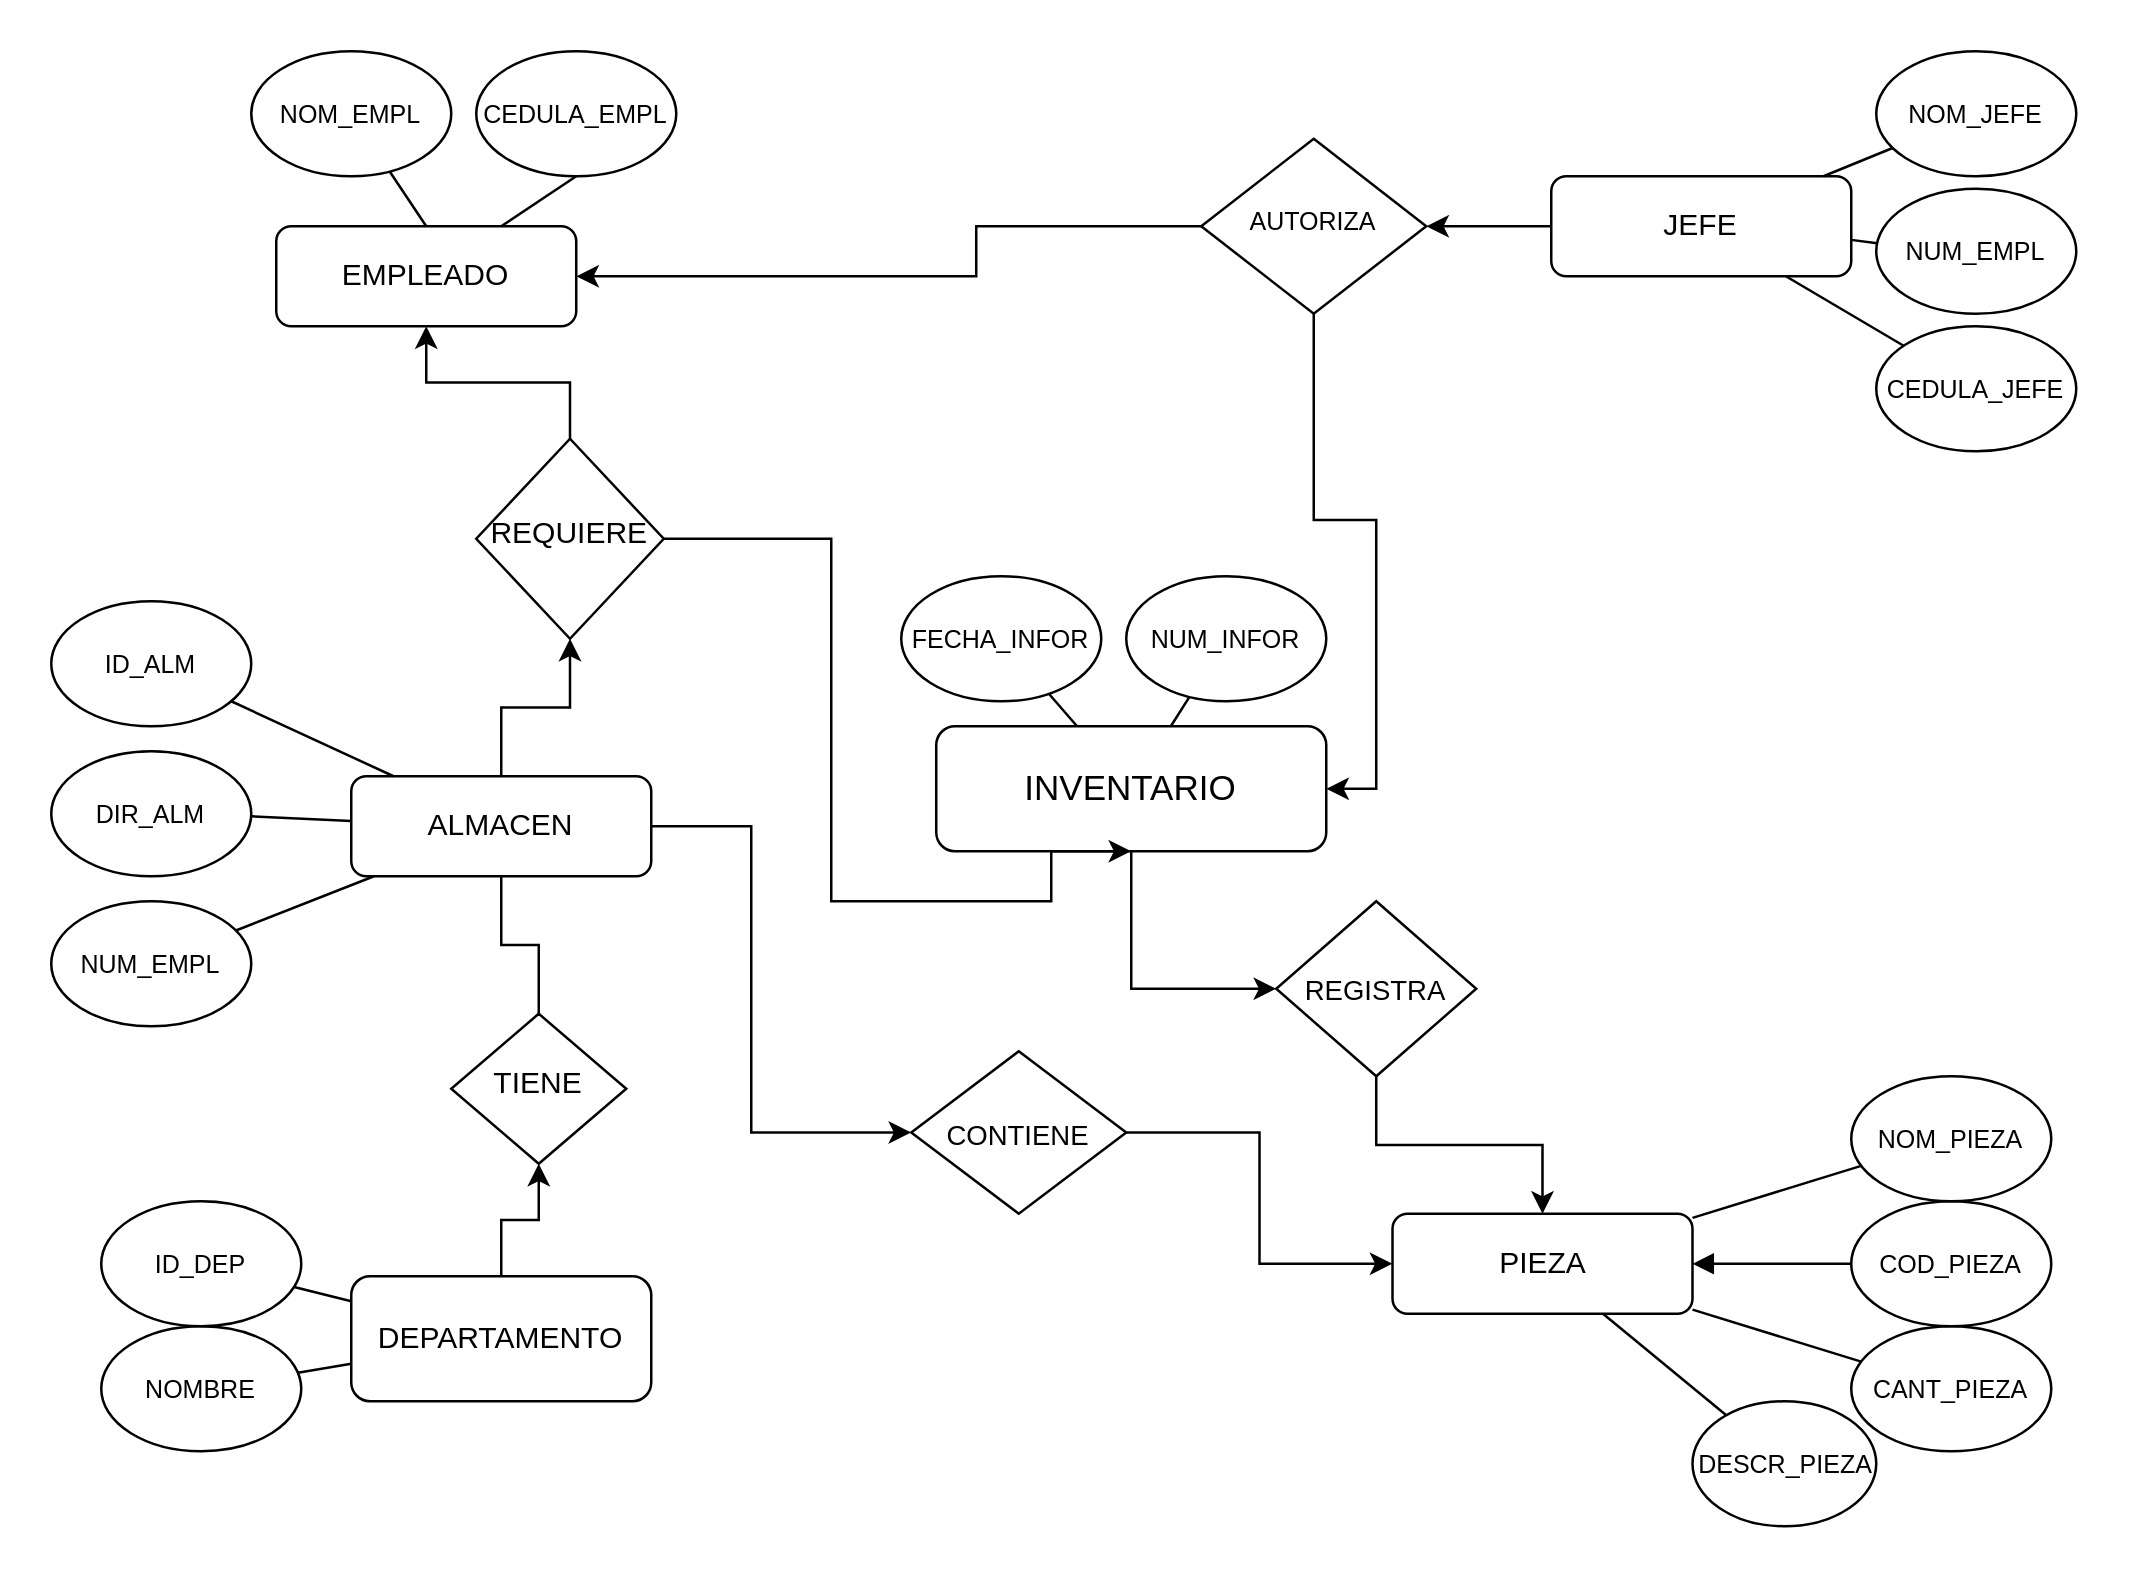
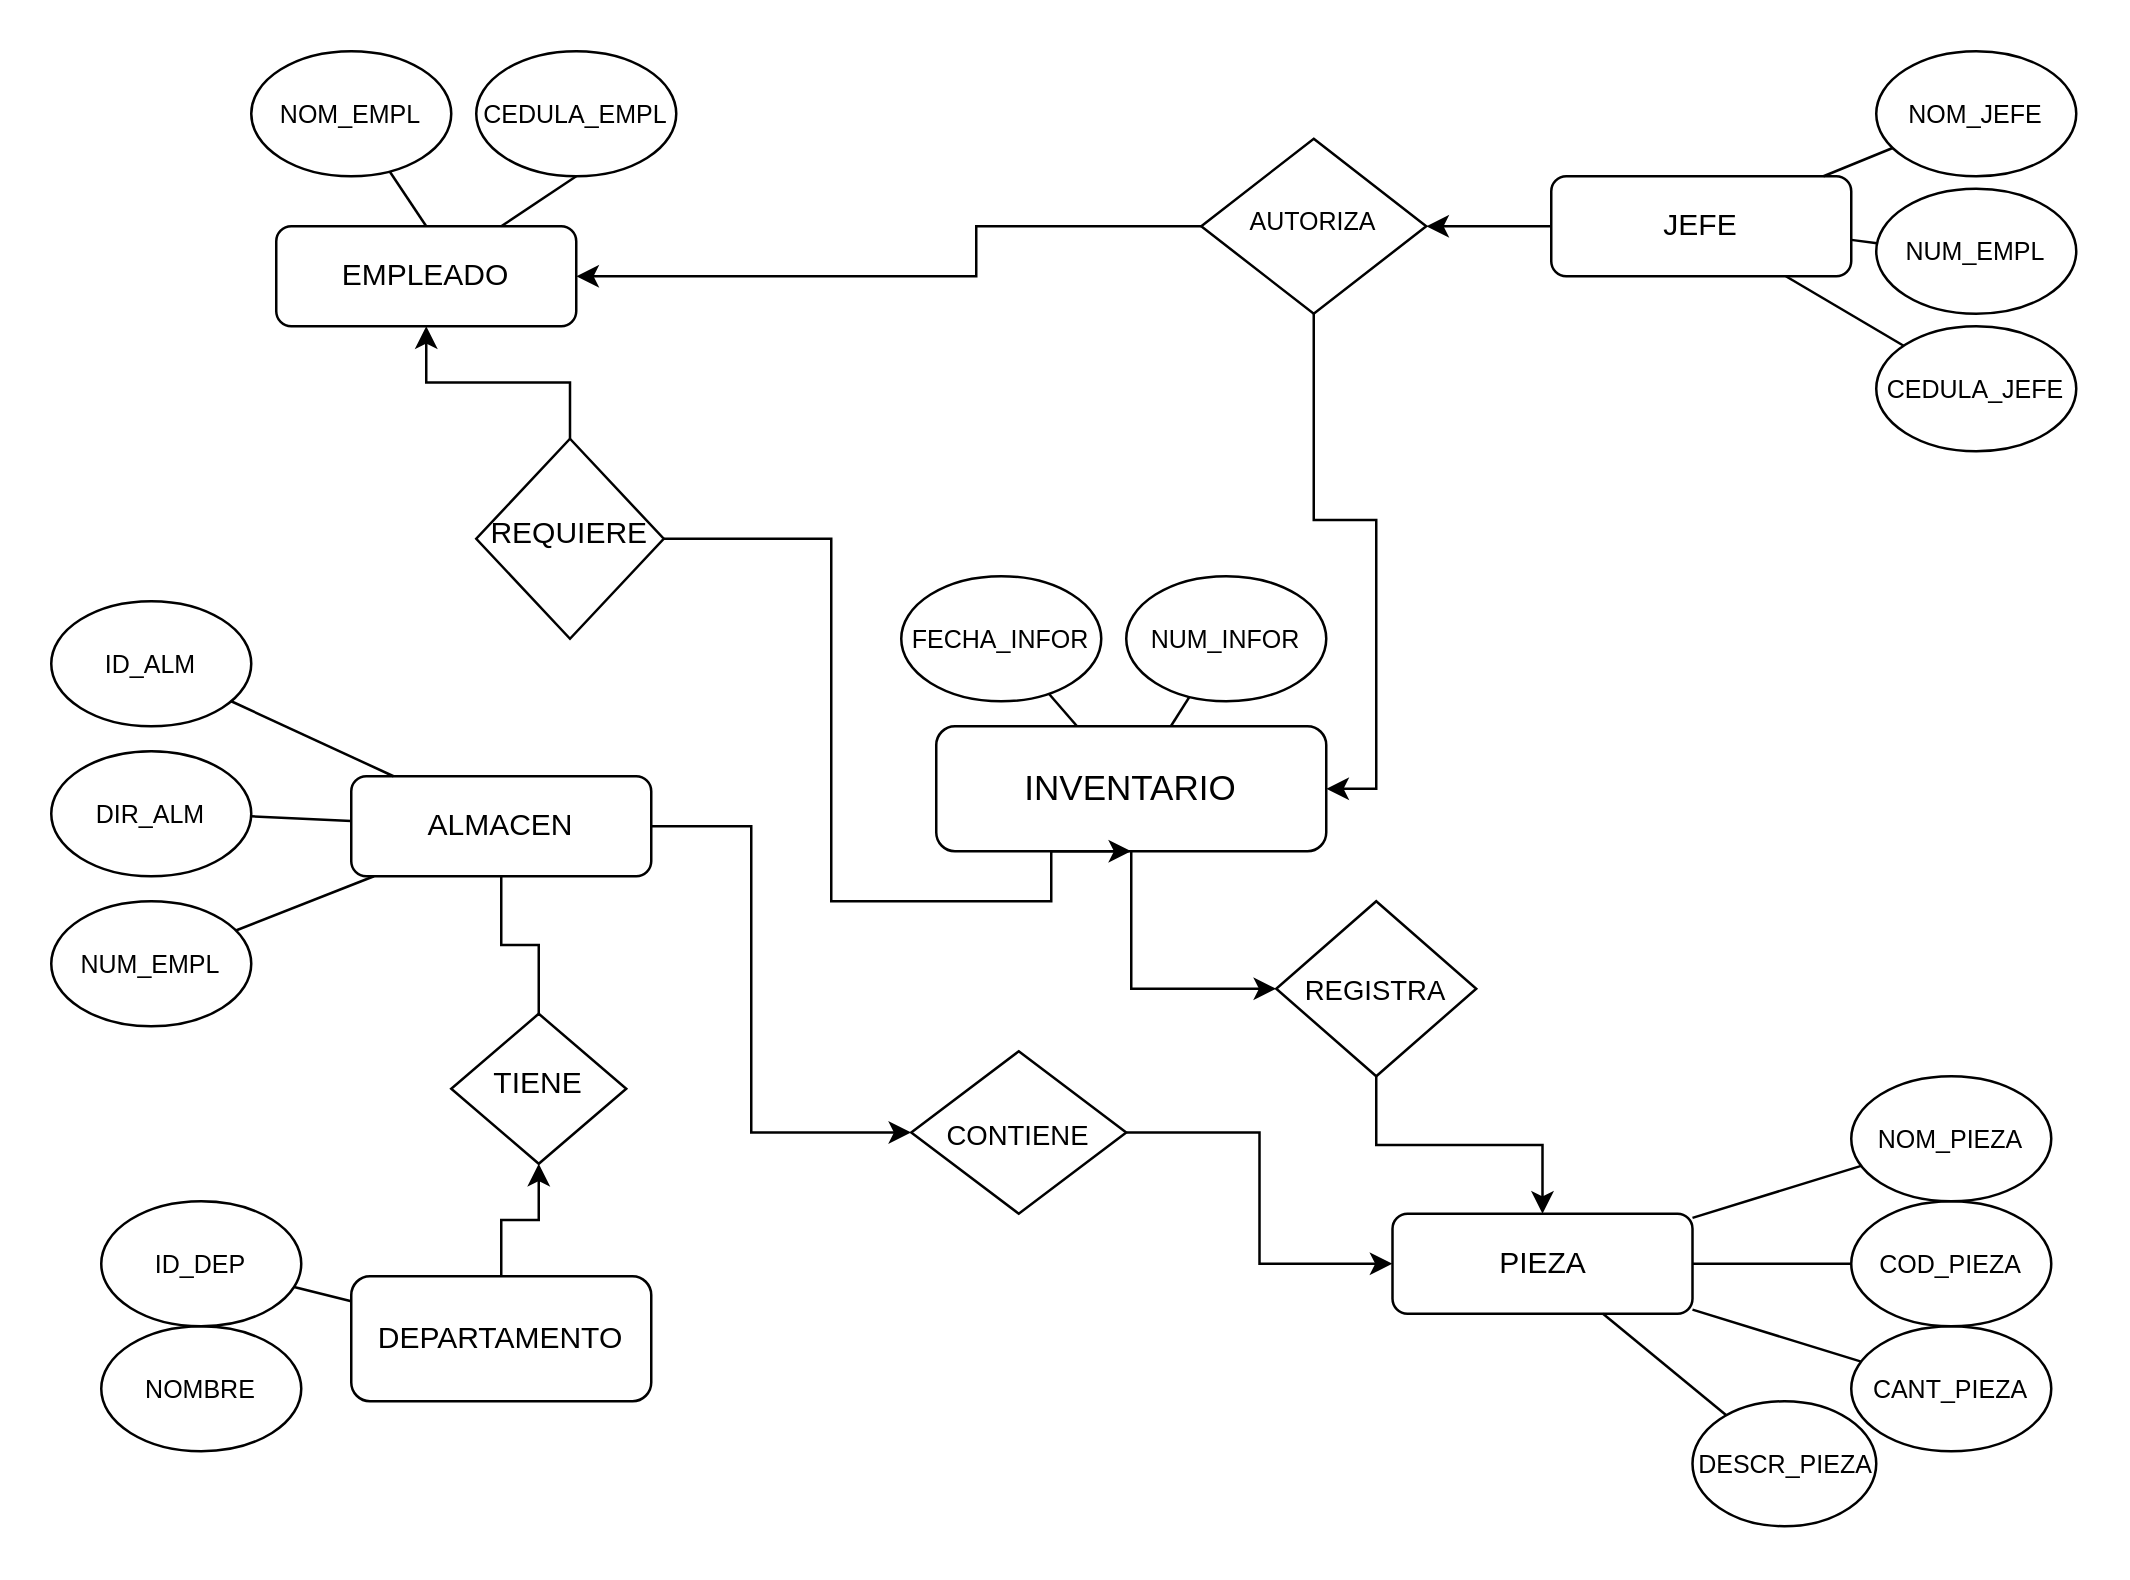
(528, 708) -> none
(1714, 1264) -> (1705, 1264)
(325, 1368) -> none
